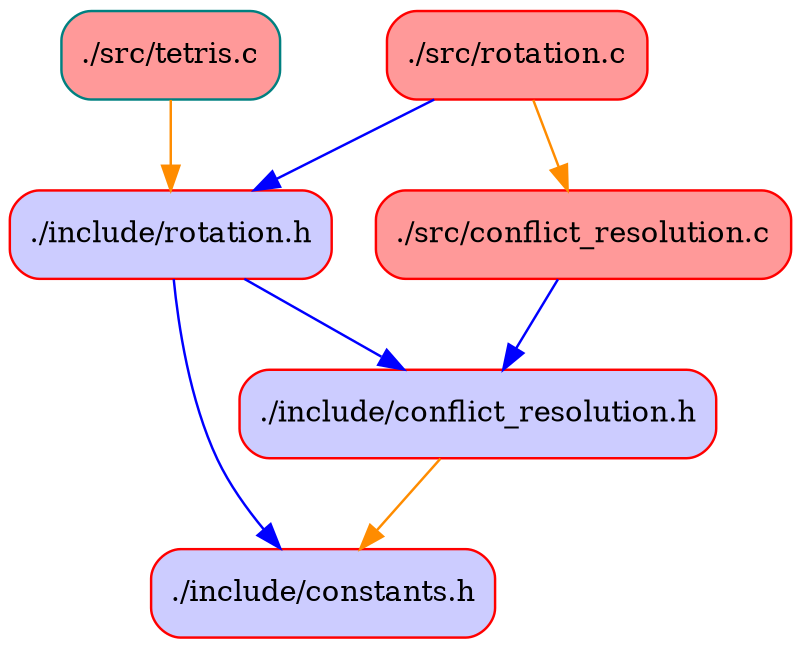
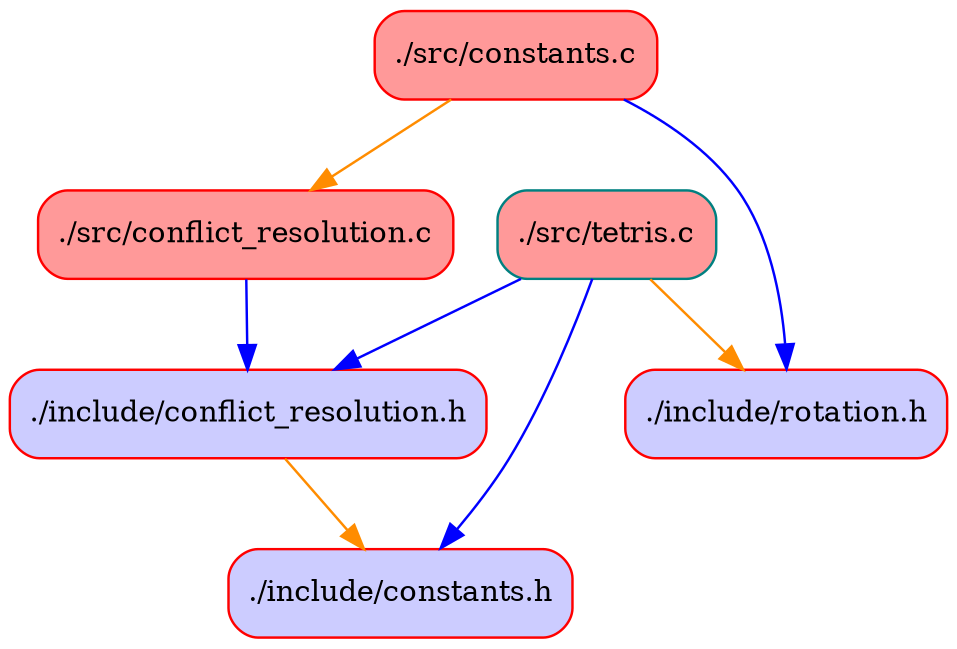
(517, 55) -> (516, 55)
(313, 318) -> (439, 319)
(199, 412) -> (536, 410)
